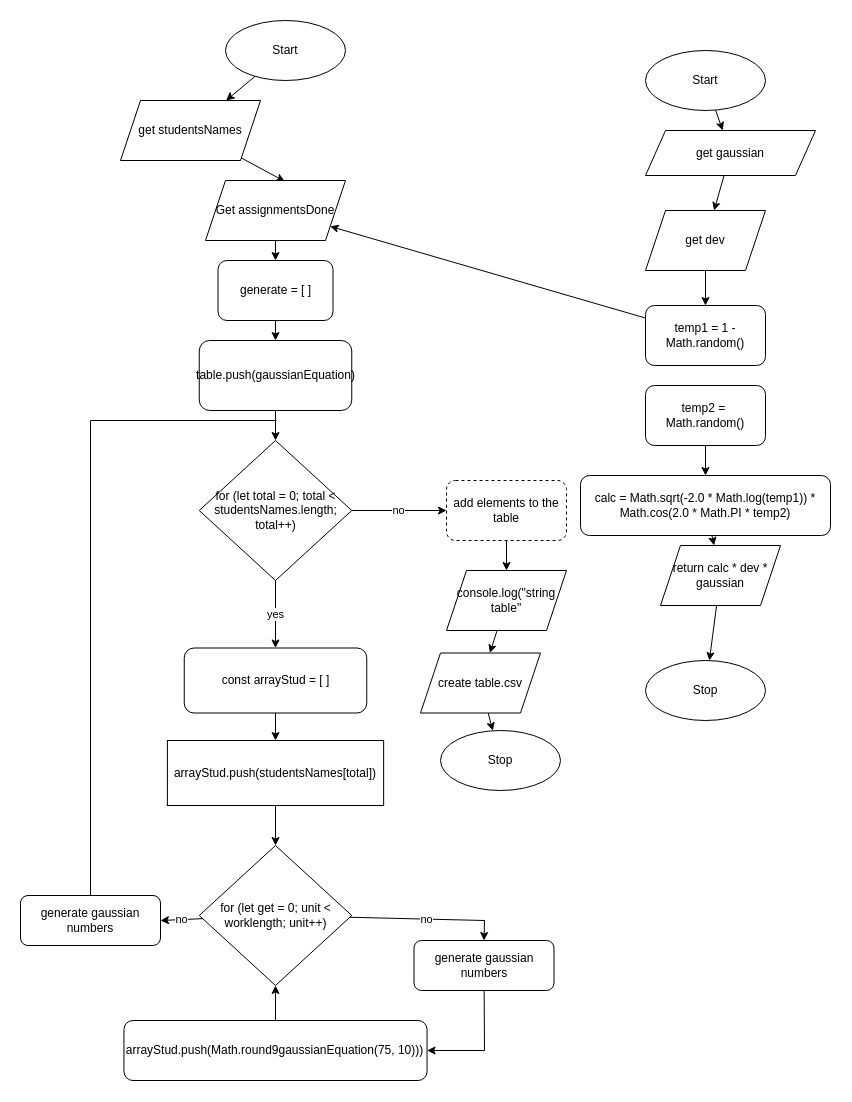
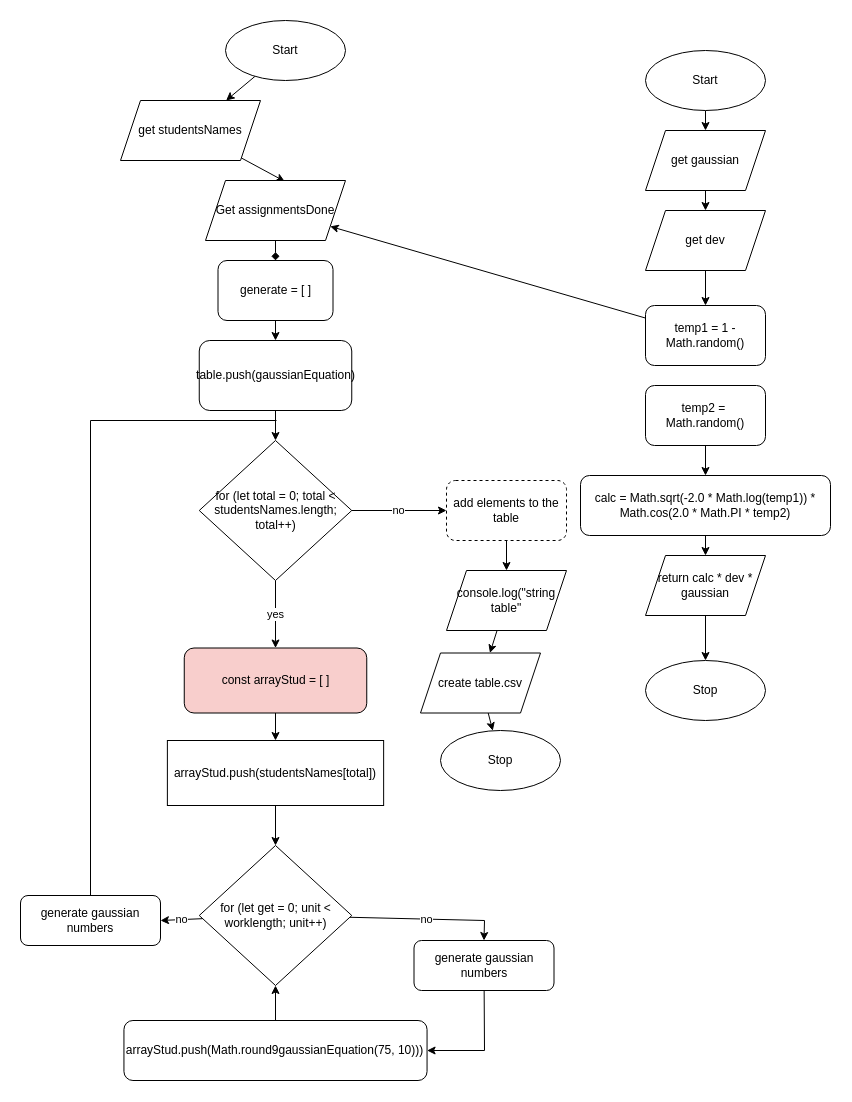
(731, 153) -> (706, 161)
(276, 252) -> (276, 251)
(721, 576) -> (706, 586)
(276, 681) -> (276, 681)
